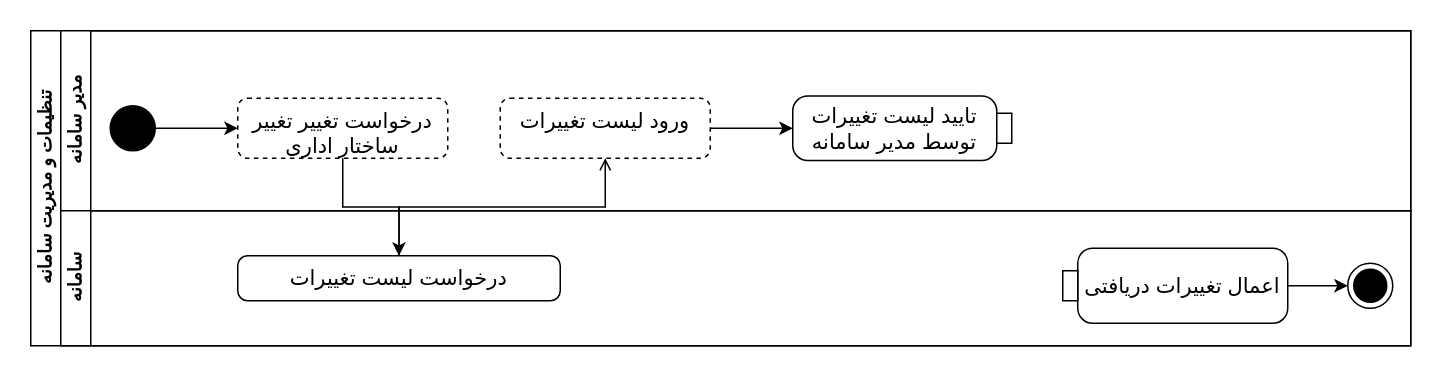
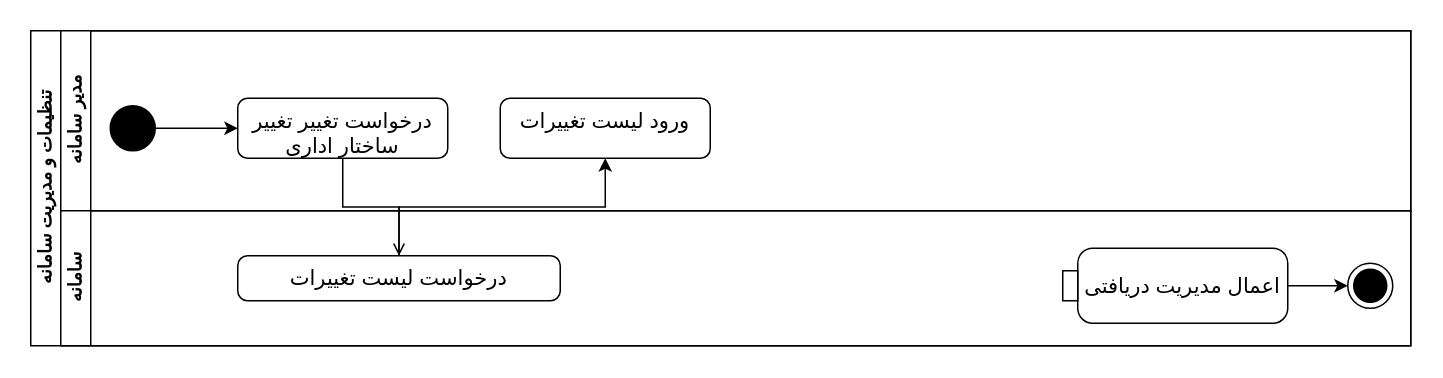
(343, 128) -> (343, 128)
(605, 128) -> (605, 128)
(747, 128) -> none
(902, 128) -> none
(343, 159) -> (343, 159)
(605, 167) -> (605, 170)
(1183, 286) -> (1183, 286)
